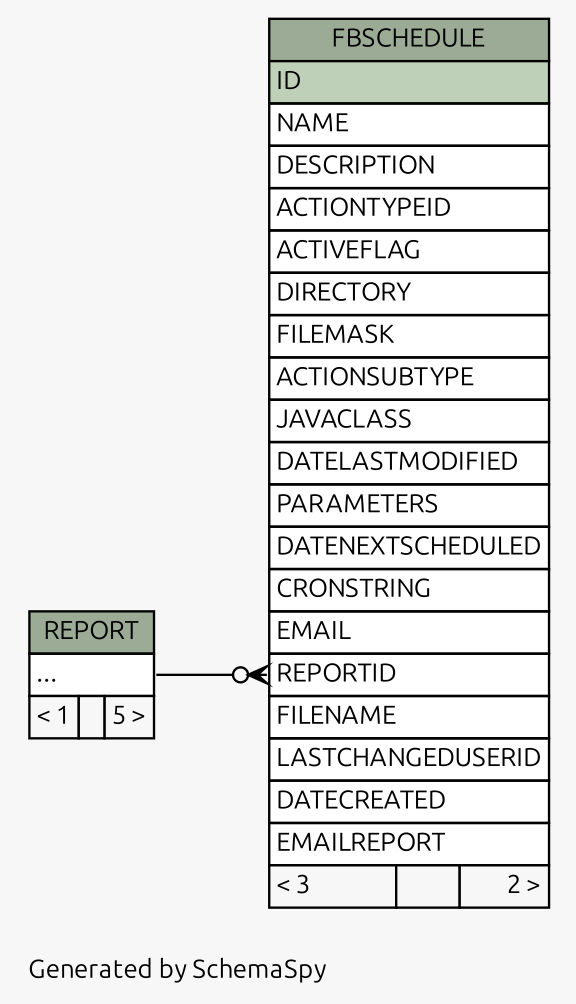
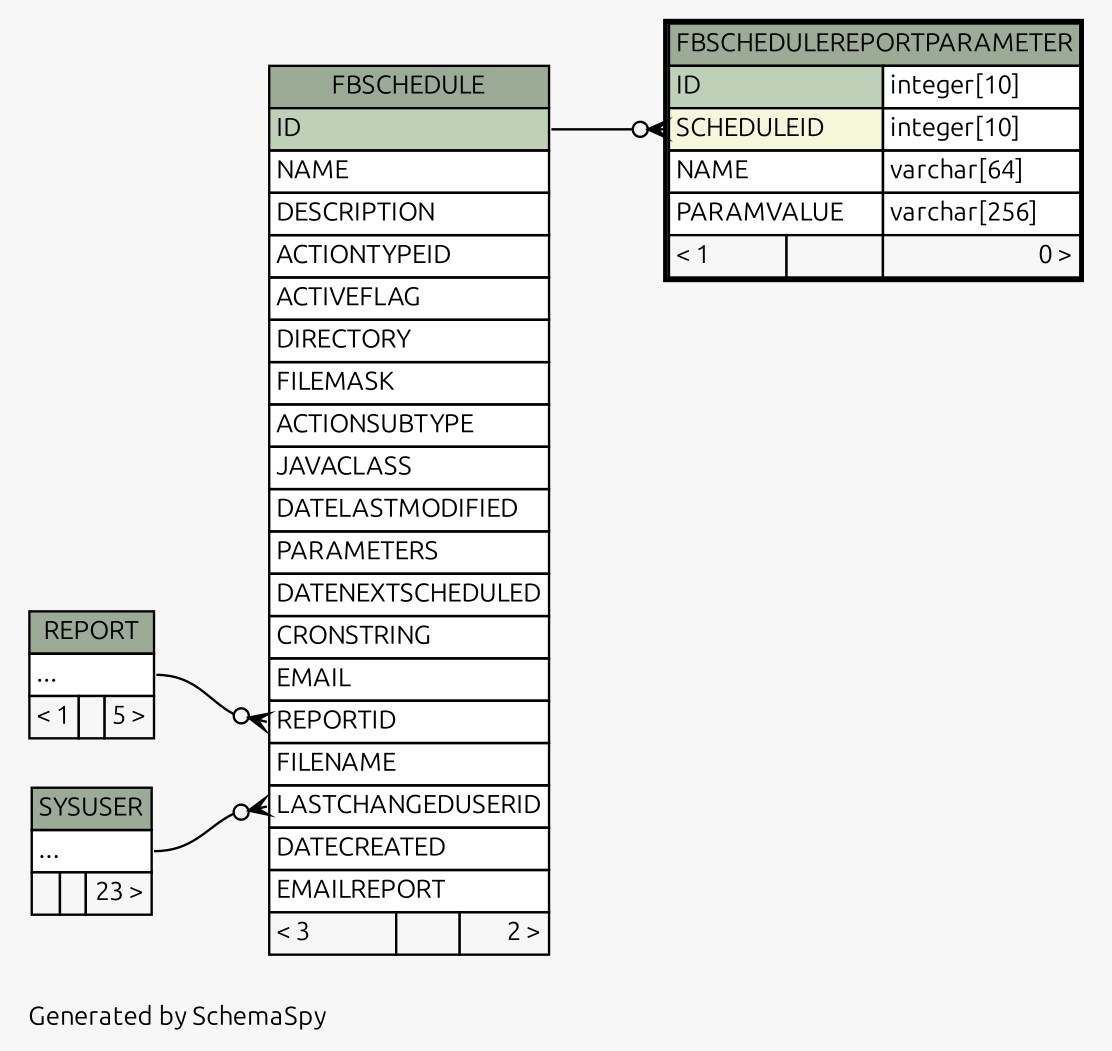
none -> (874, 150)
none -> (91, 851)
